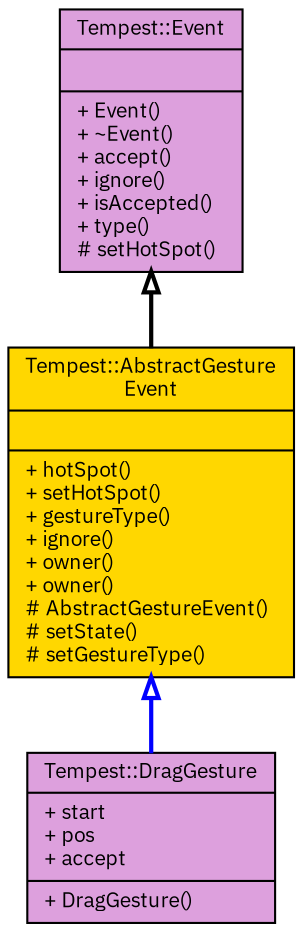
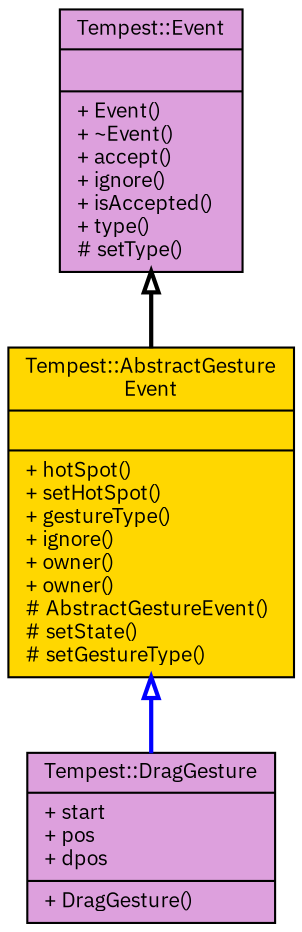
(147, 250) -> (130, 250)
(86, 859) -> (77, 859)
